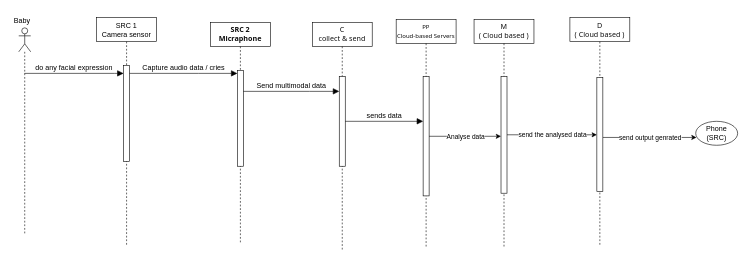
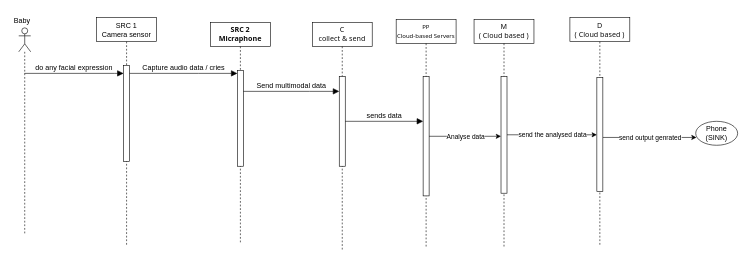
(717, 134) -> (717, 134)
